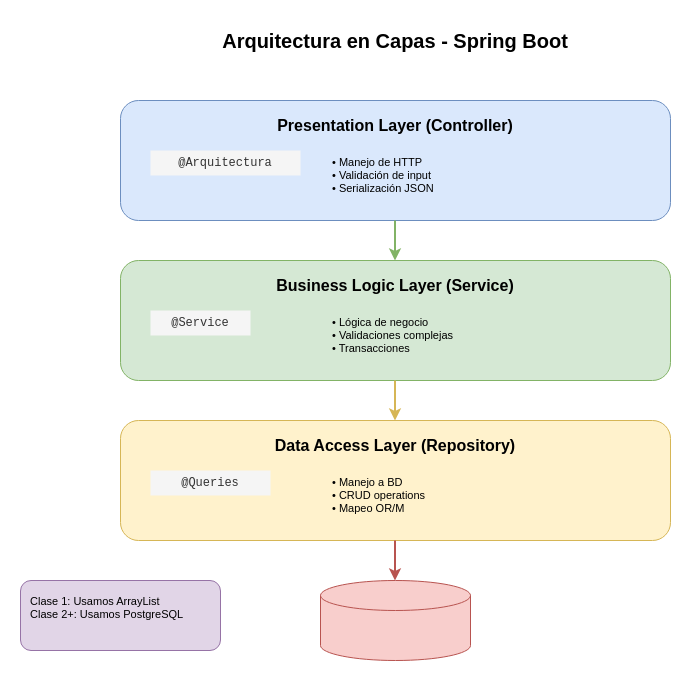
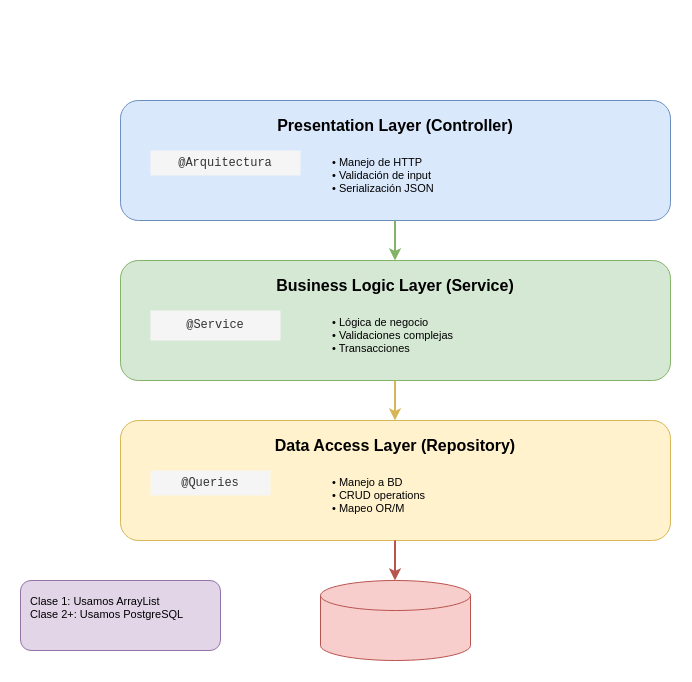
(396, 41) -> none
(201, 323) -> (216, 326)
